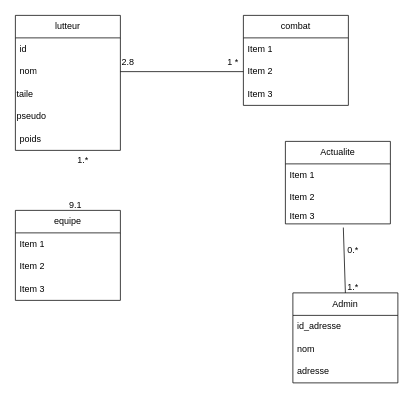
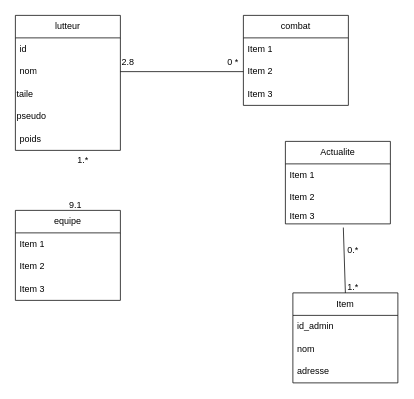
(233, 63) -> (233, 63)
(345, 304) -> (345, 304)
(321, 327) -> (315, 327)
